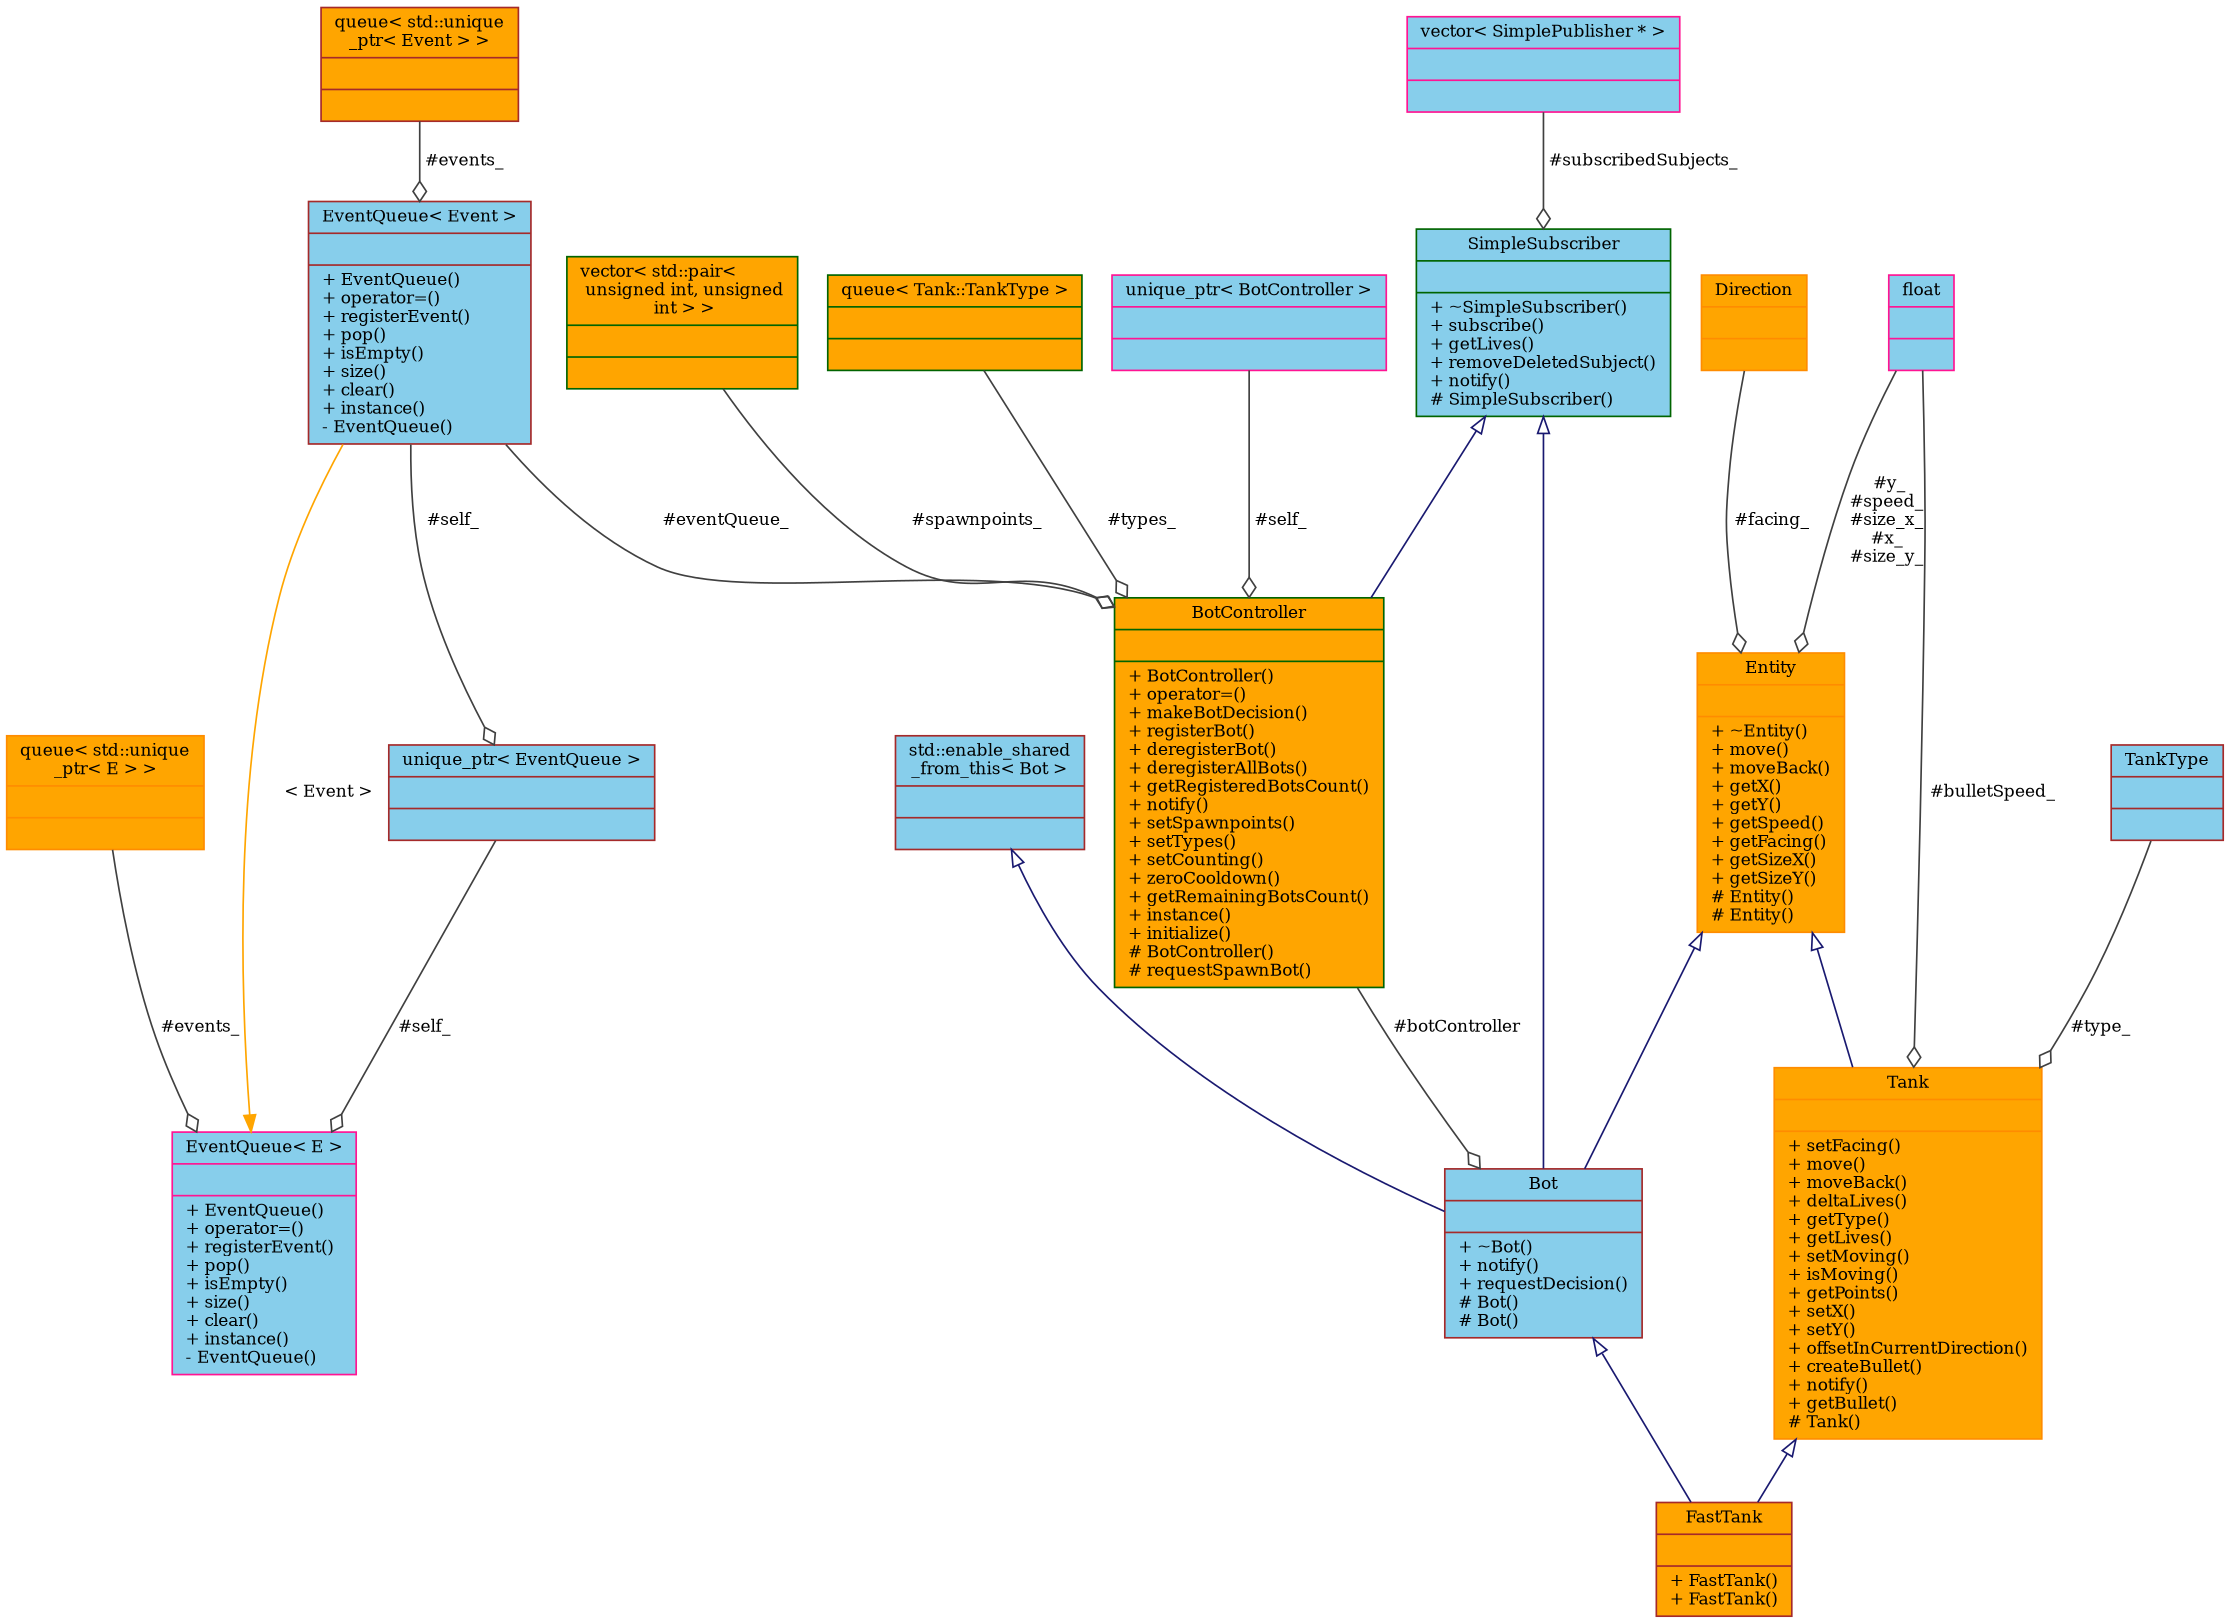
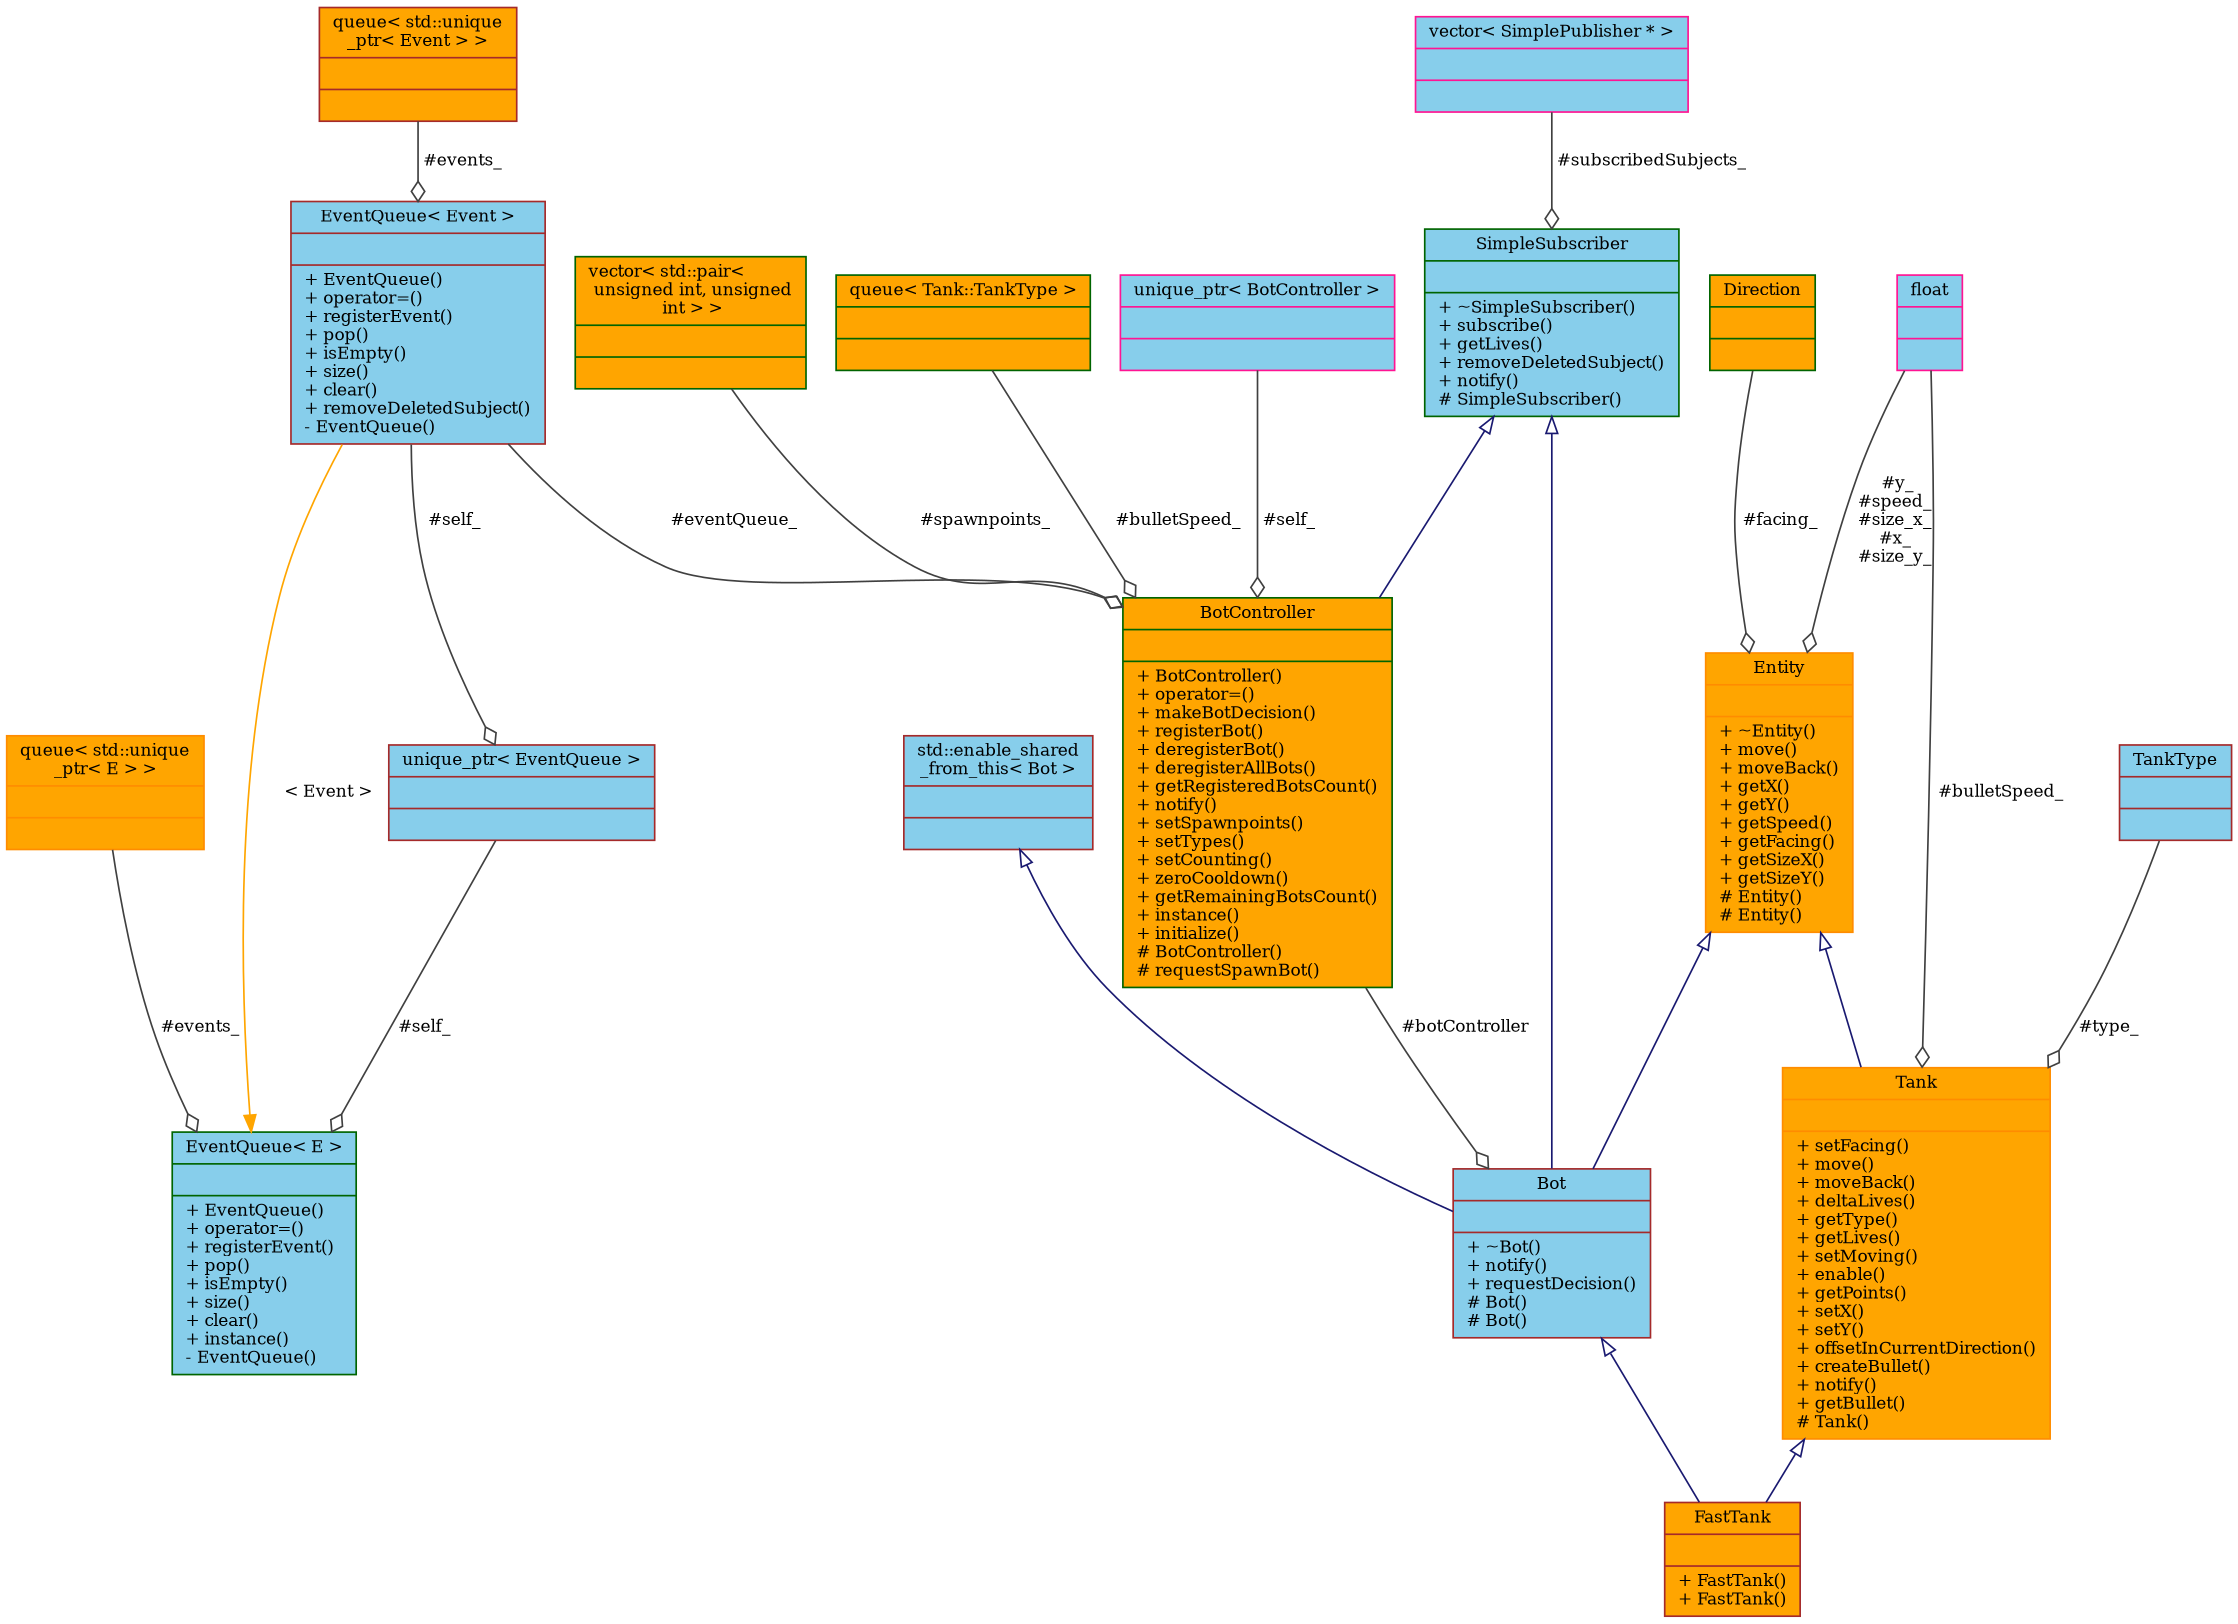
(1754, 323) -> (1763, 323)
(374, 409) -> (418, 409)
(1140, 521) -> (1176, 521)
(264, 1253) -> (264, 1253)
(1844, 1275) -> (1841, 1275)
